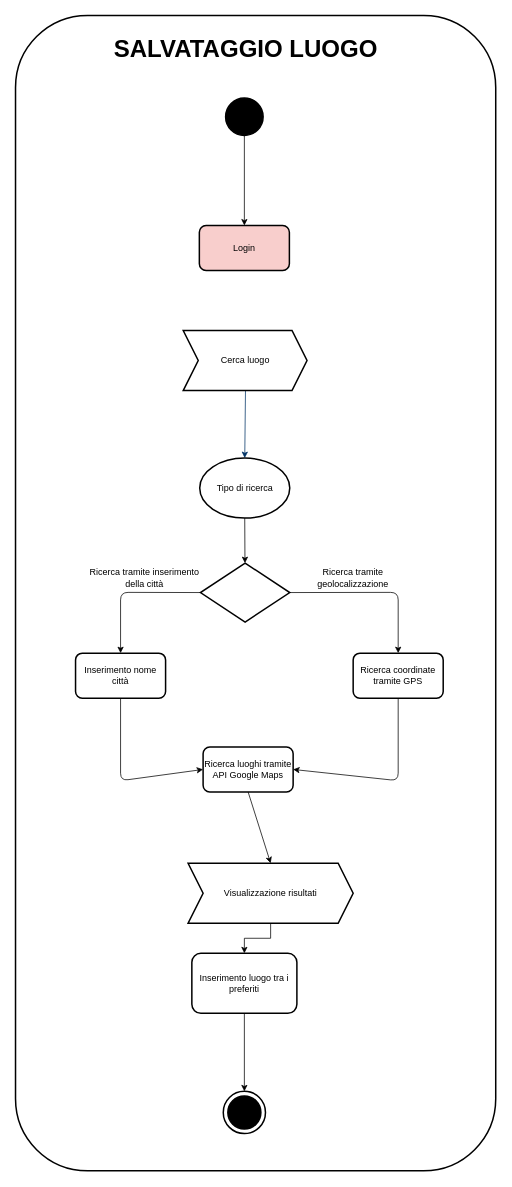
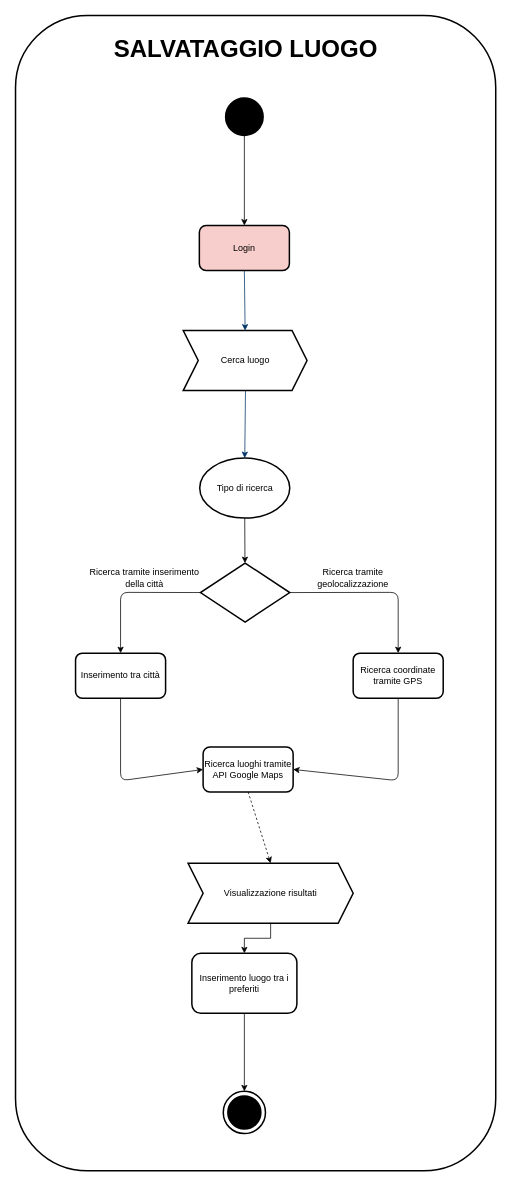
none -> (244, 289)
(120, 675) -> (120, 675)
(258, 824) -> (258, 824)
